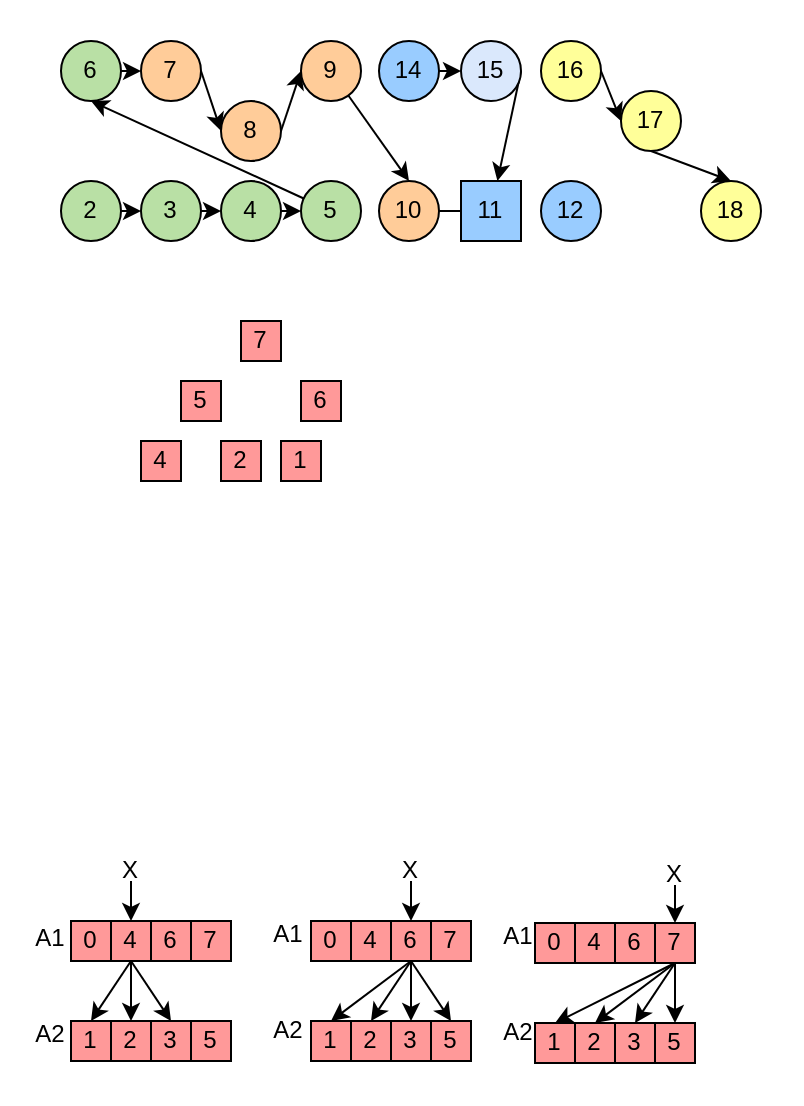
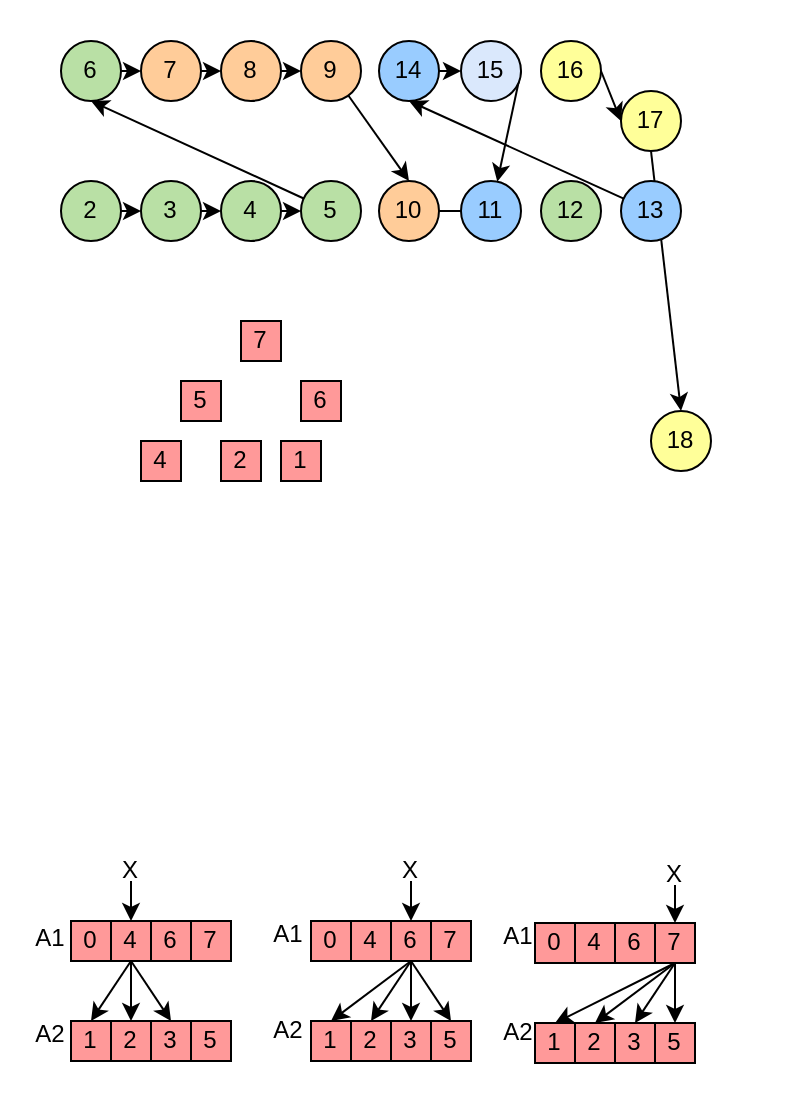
(251, 131) -> (251, 71)
none -> (566, 173)
(491, 211) -> (491, 211)
(571, 211) -> (571, 211)
none -> (651, 211)
(731, 211) -> (681, 441)
